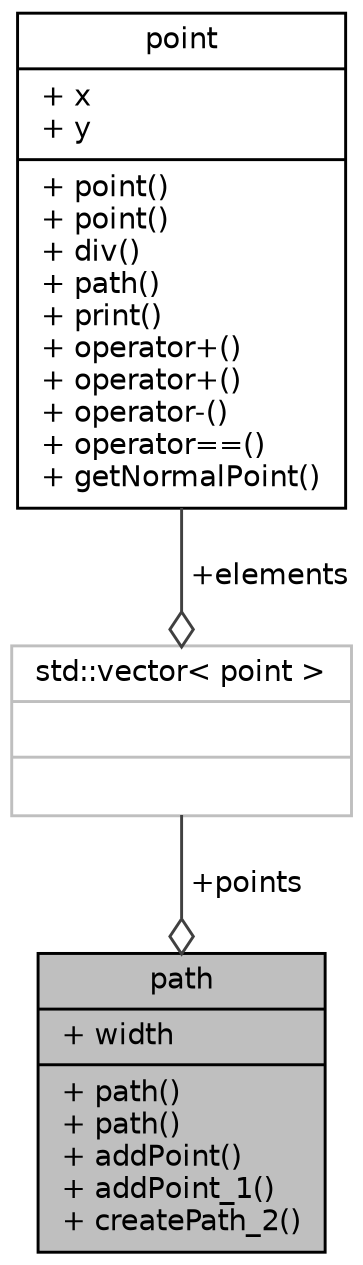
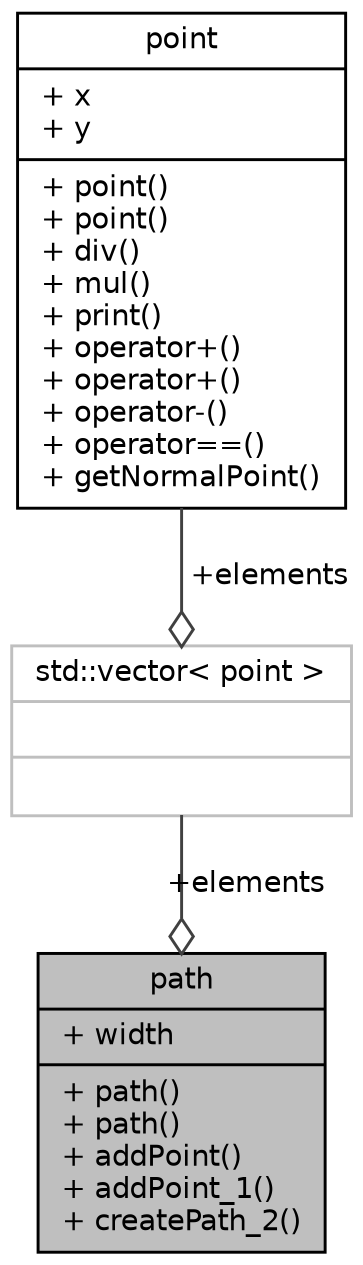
(101, 284) -> (97, 284)
(243, 885) -> (243, 885)
